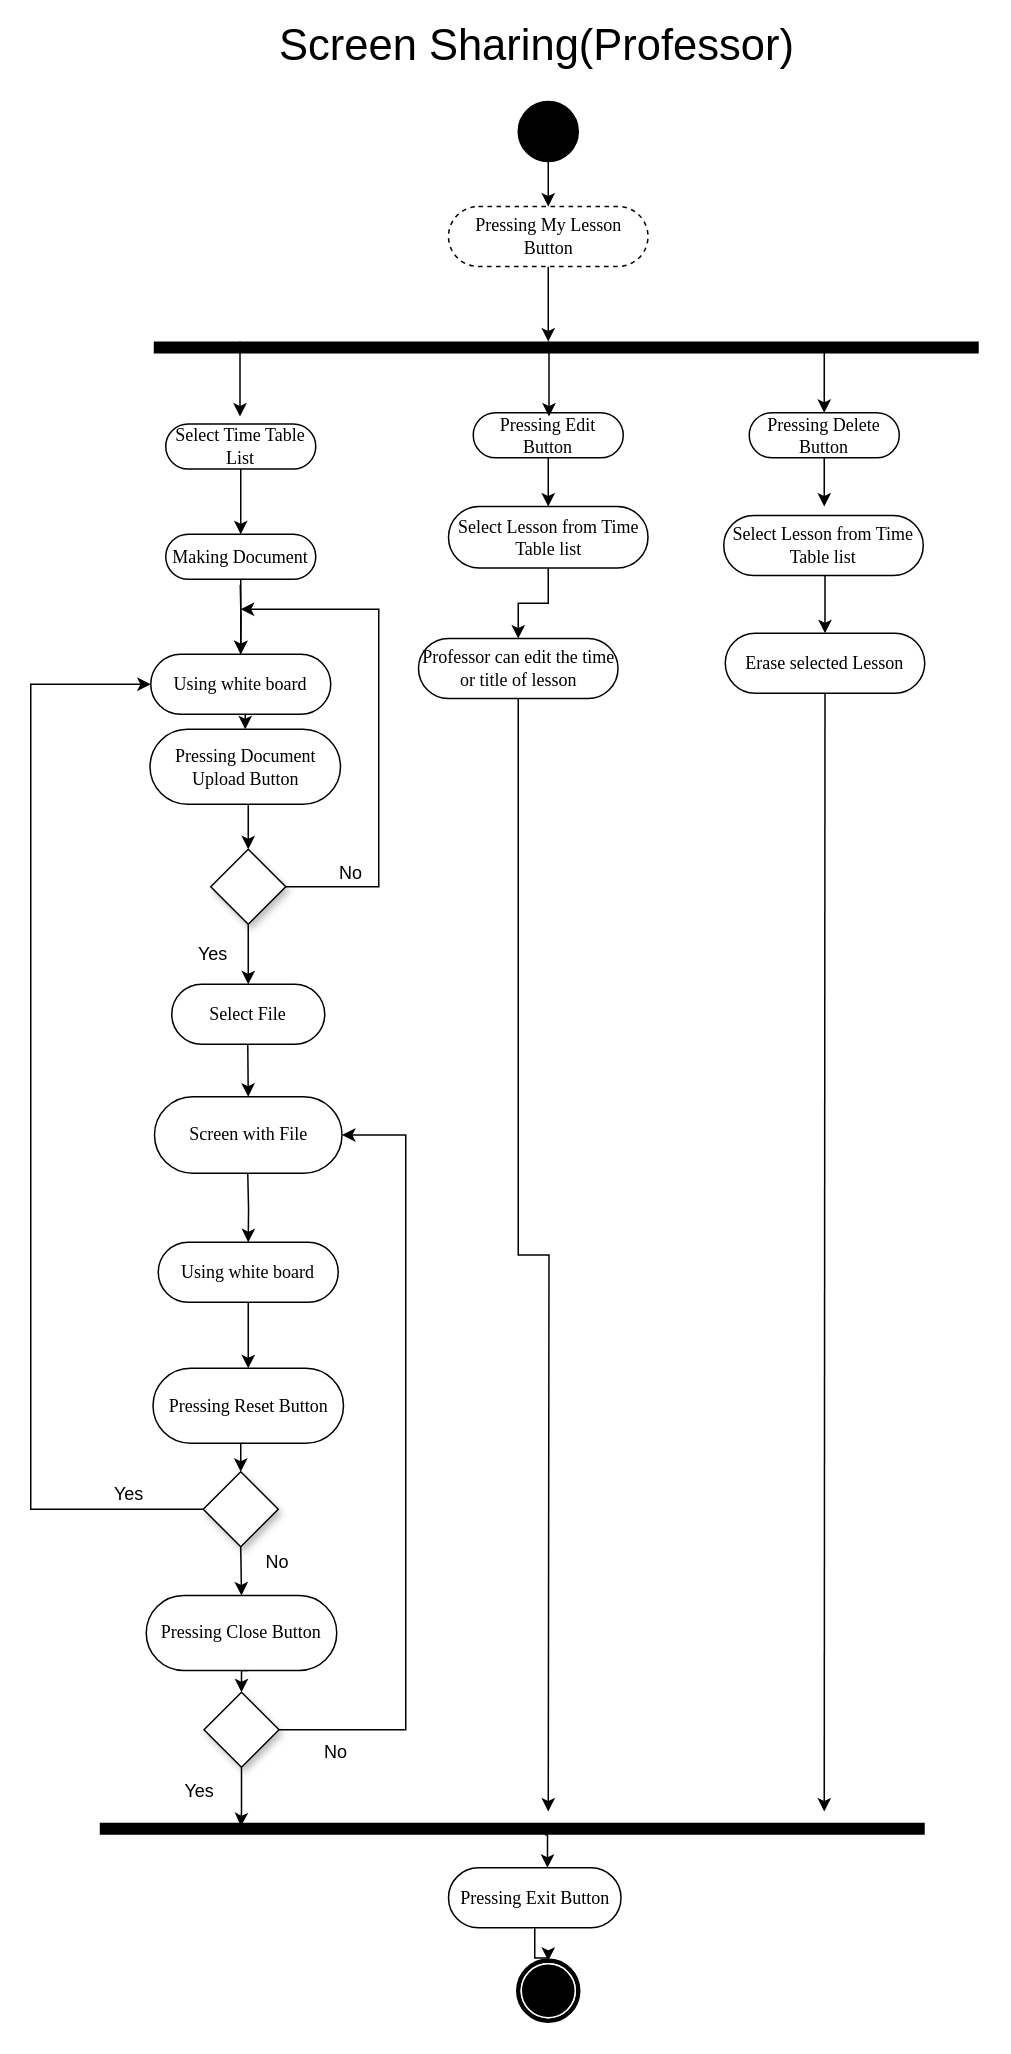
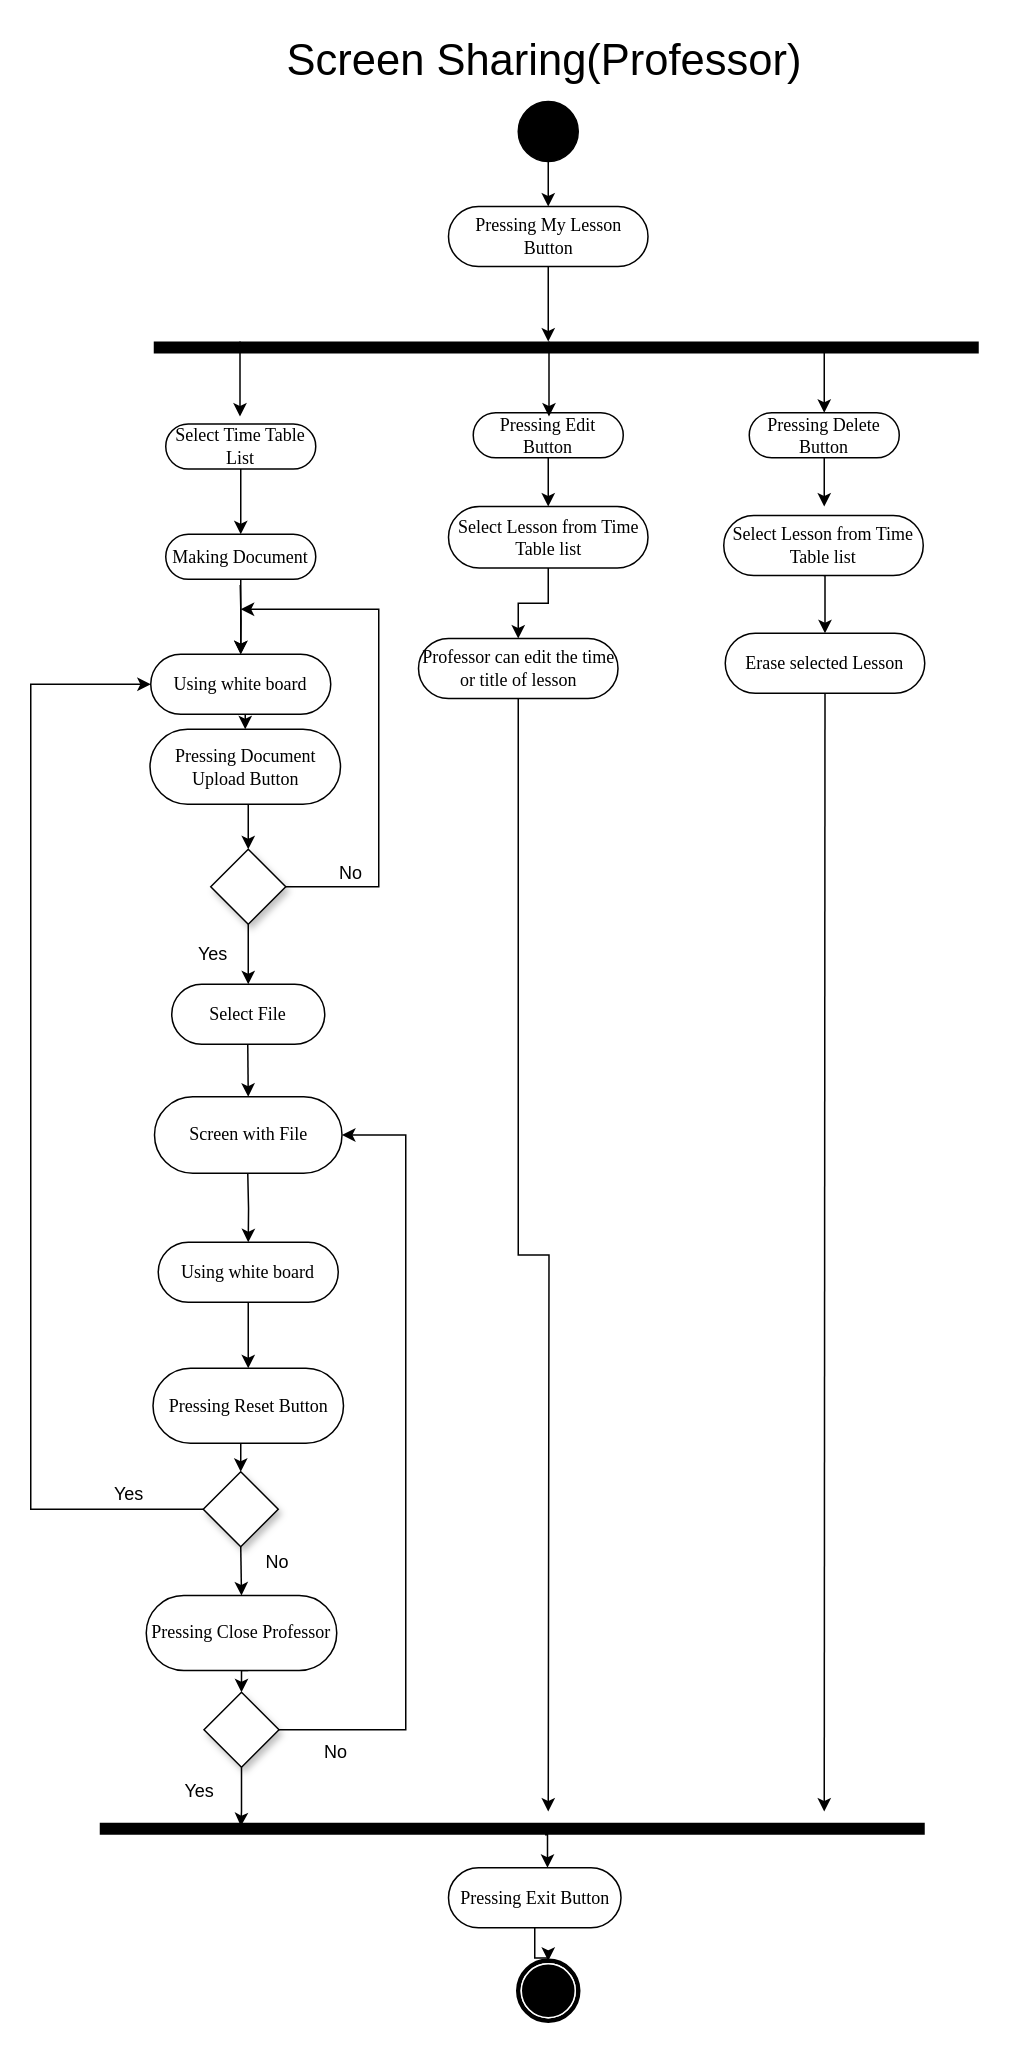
(547, 46) -> (554, 61)
(548, 236) -> (548, 236)
(242, 1633) -> (242, 1633)
